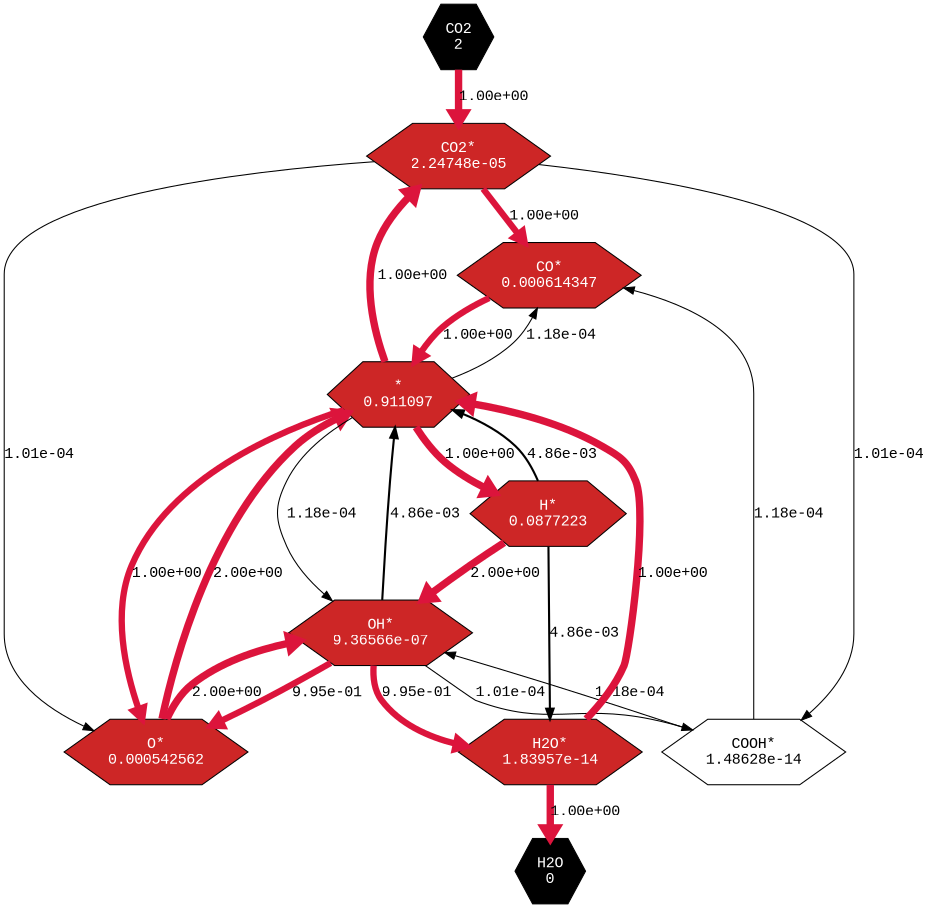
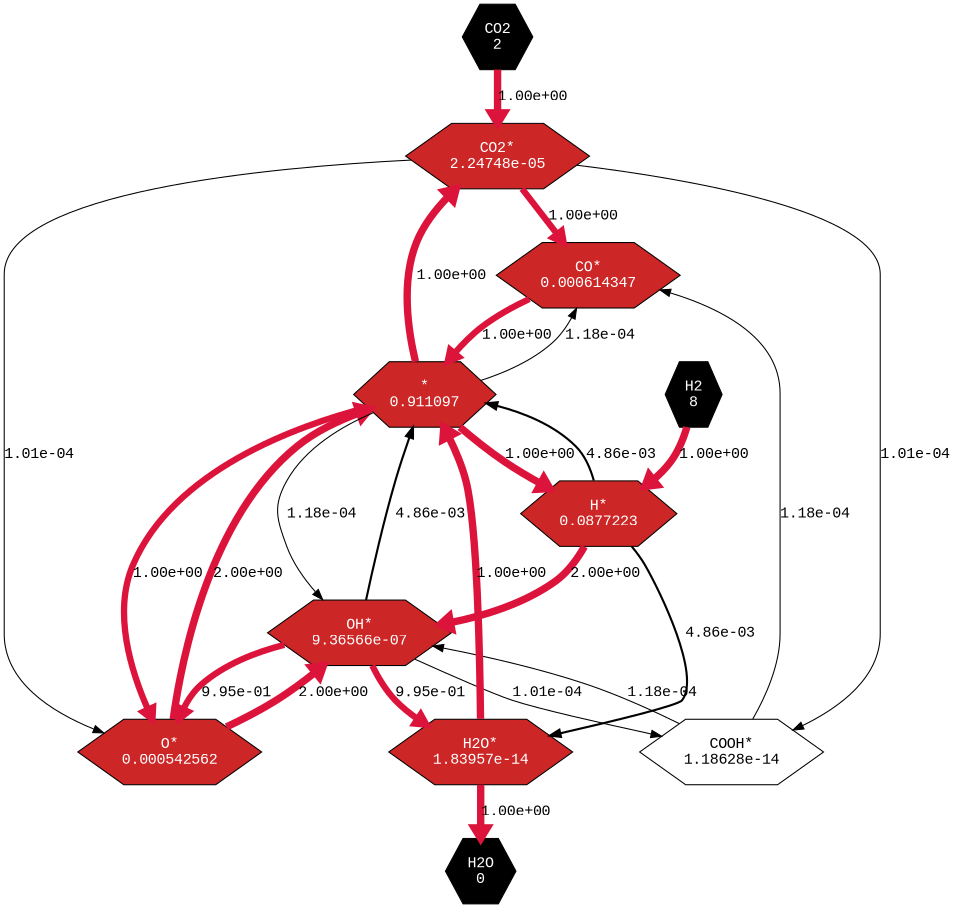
none -> (694, 394)
(754, 752) -> (732, 752)
